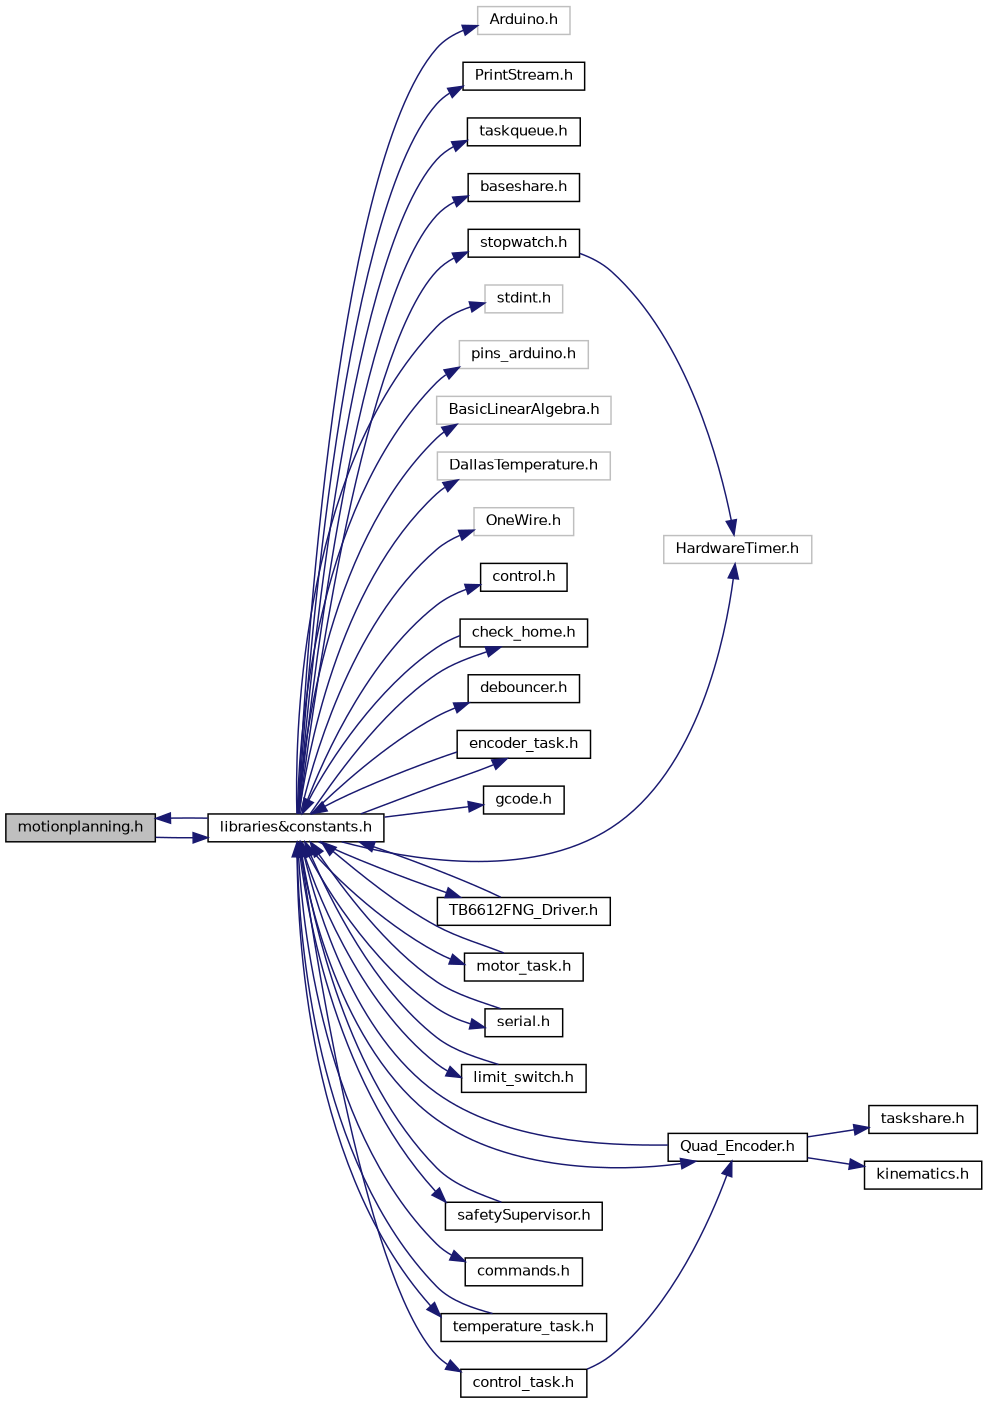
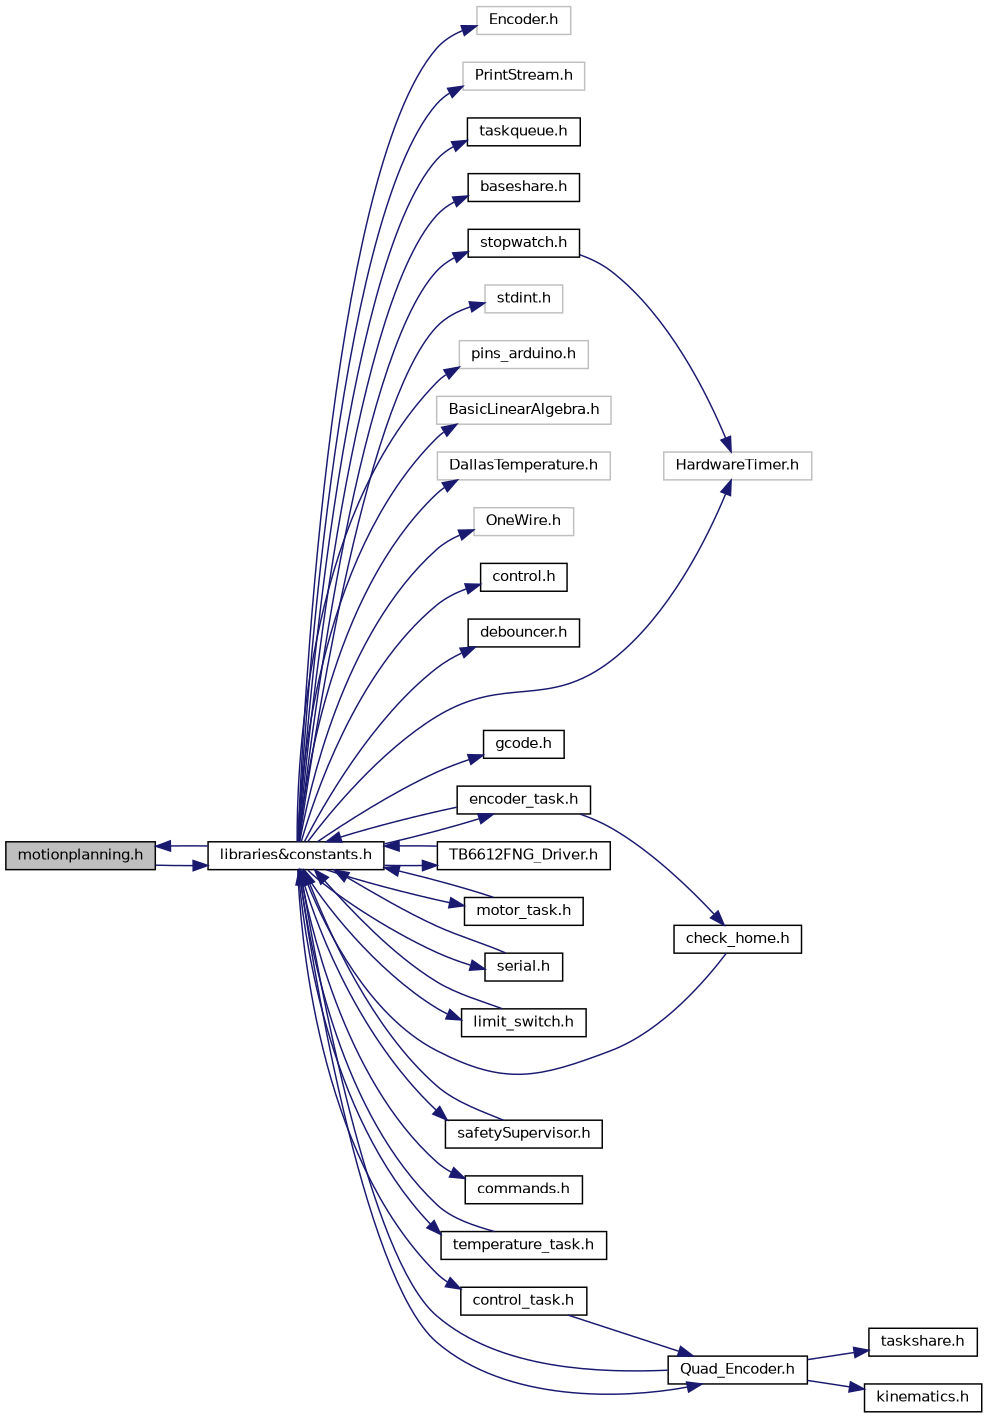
(524, 21) -> (524, 21)
(524, 76) -> (524, 76)
(386, 718) -> (652, 856)
